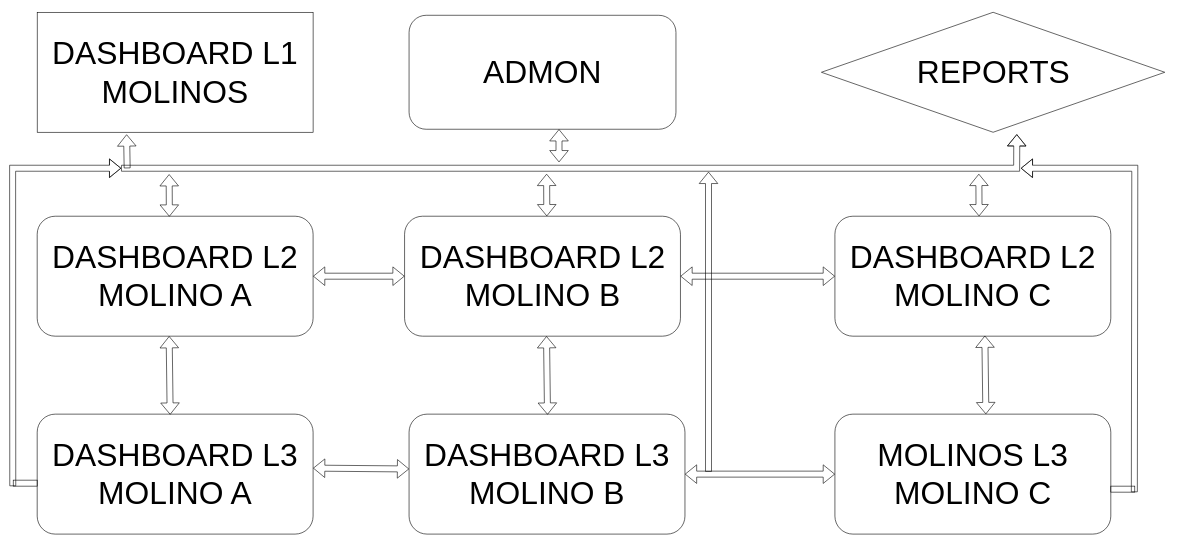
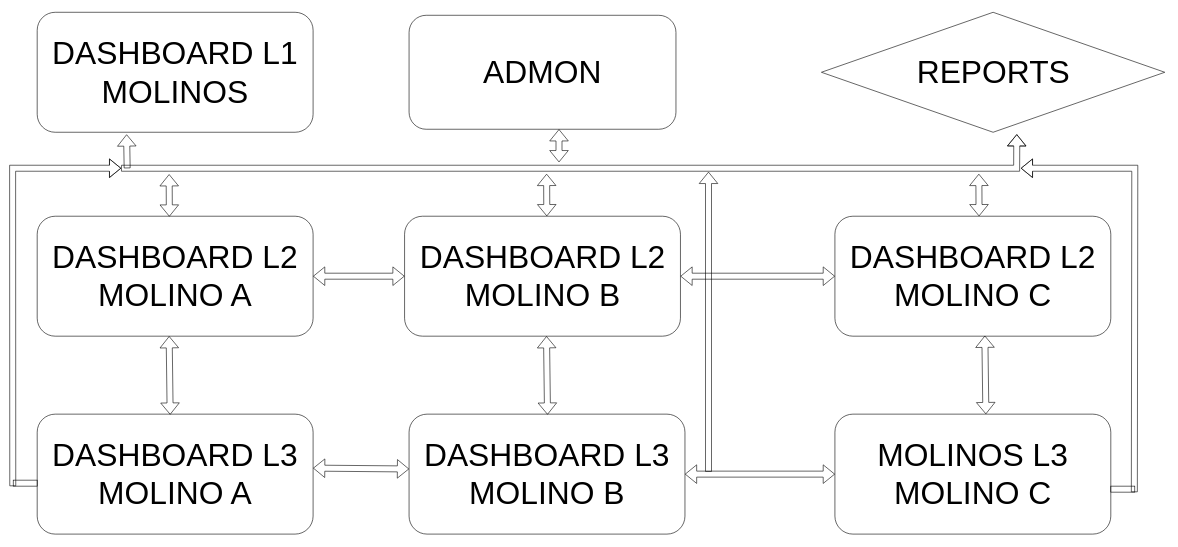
(175, 72) -> (175, 72)
